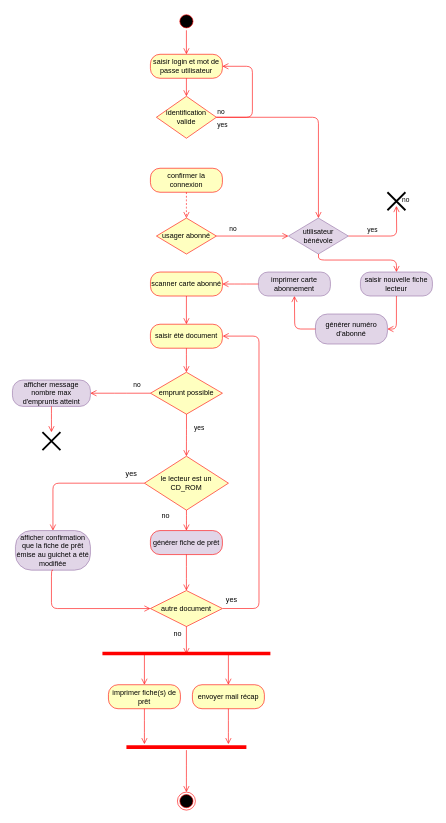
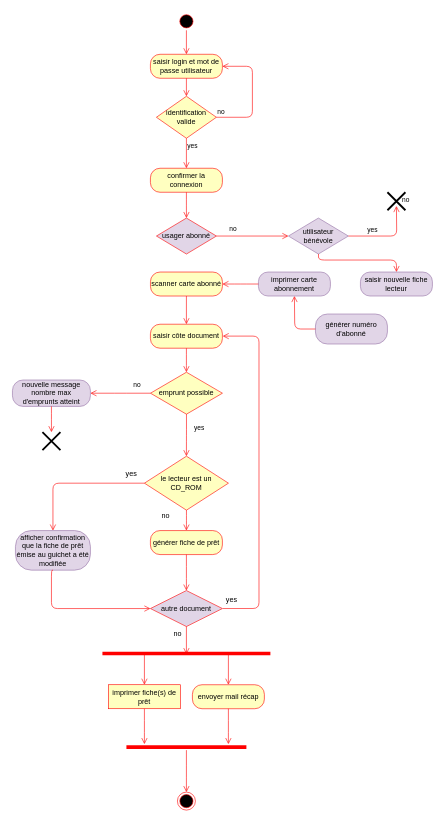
(318, 134) -> (186, 153)
(186, 203) -> (186, 203)
(186, 236) -> (186, 236)
(396, 316) -> none
(186, 336) -> (186, 336)
(51, 393) -> (51, 393)
(186, 543) -> (186, 543)
(186, 609) -> (186, 609)
(144, 697) -> (144, 697)
